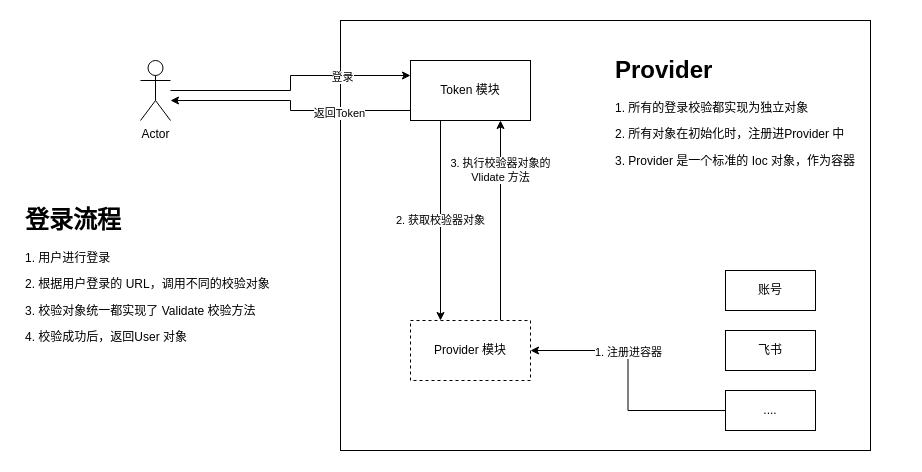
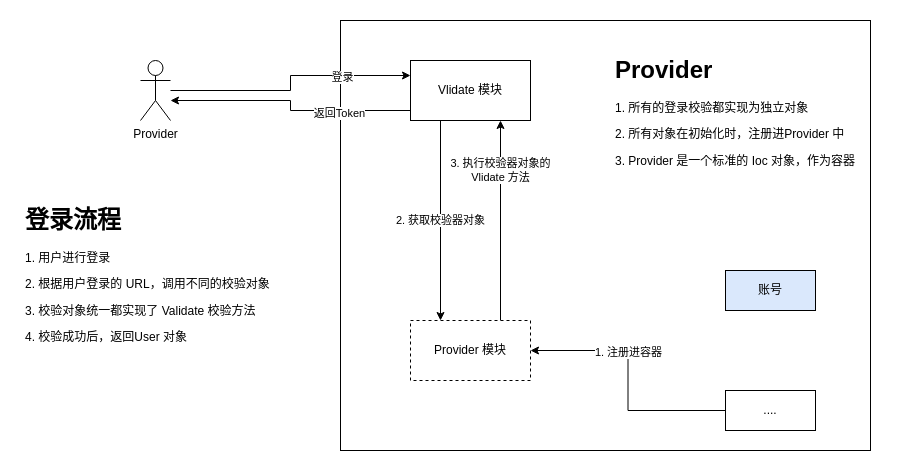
(471, 91) -> (471, 91)
(156, 135) -> (156, 135)
(771, 291) -> (771, 291)
(771, 351) -> none
